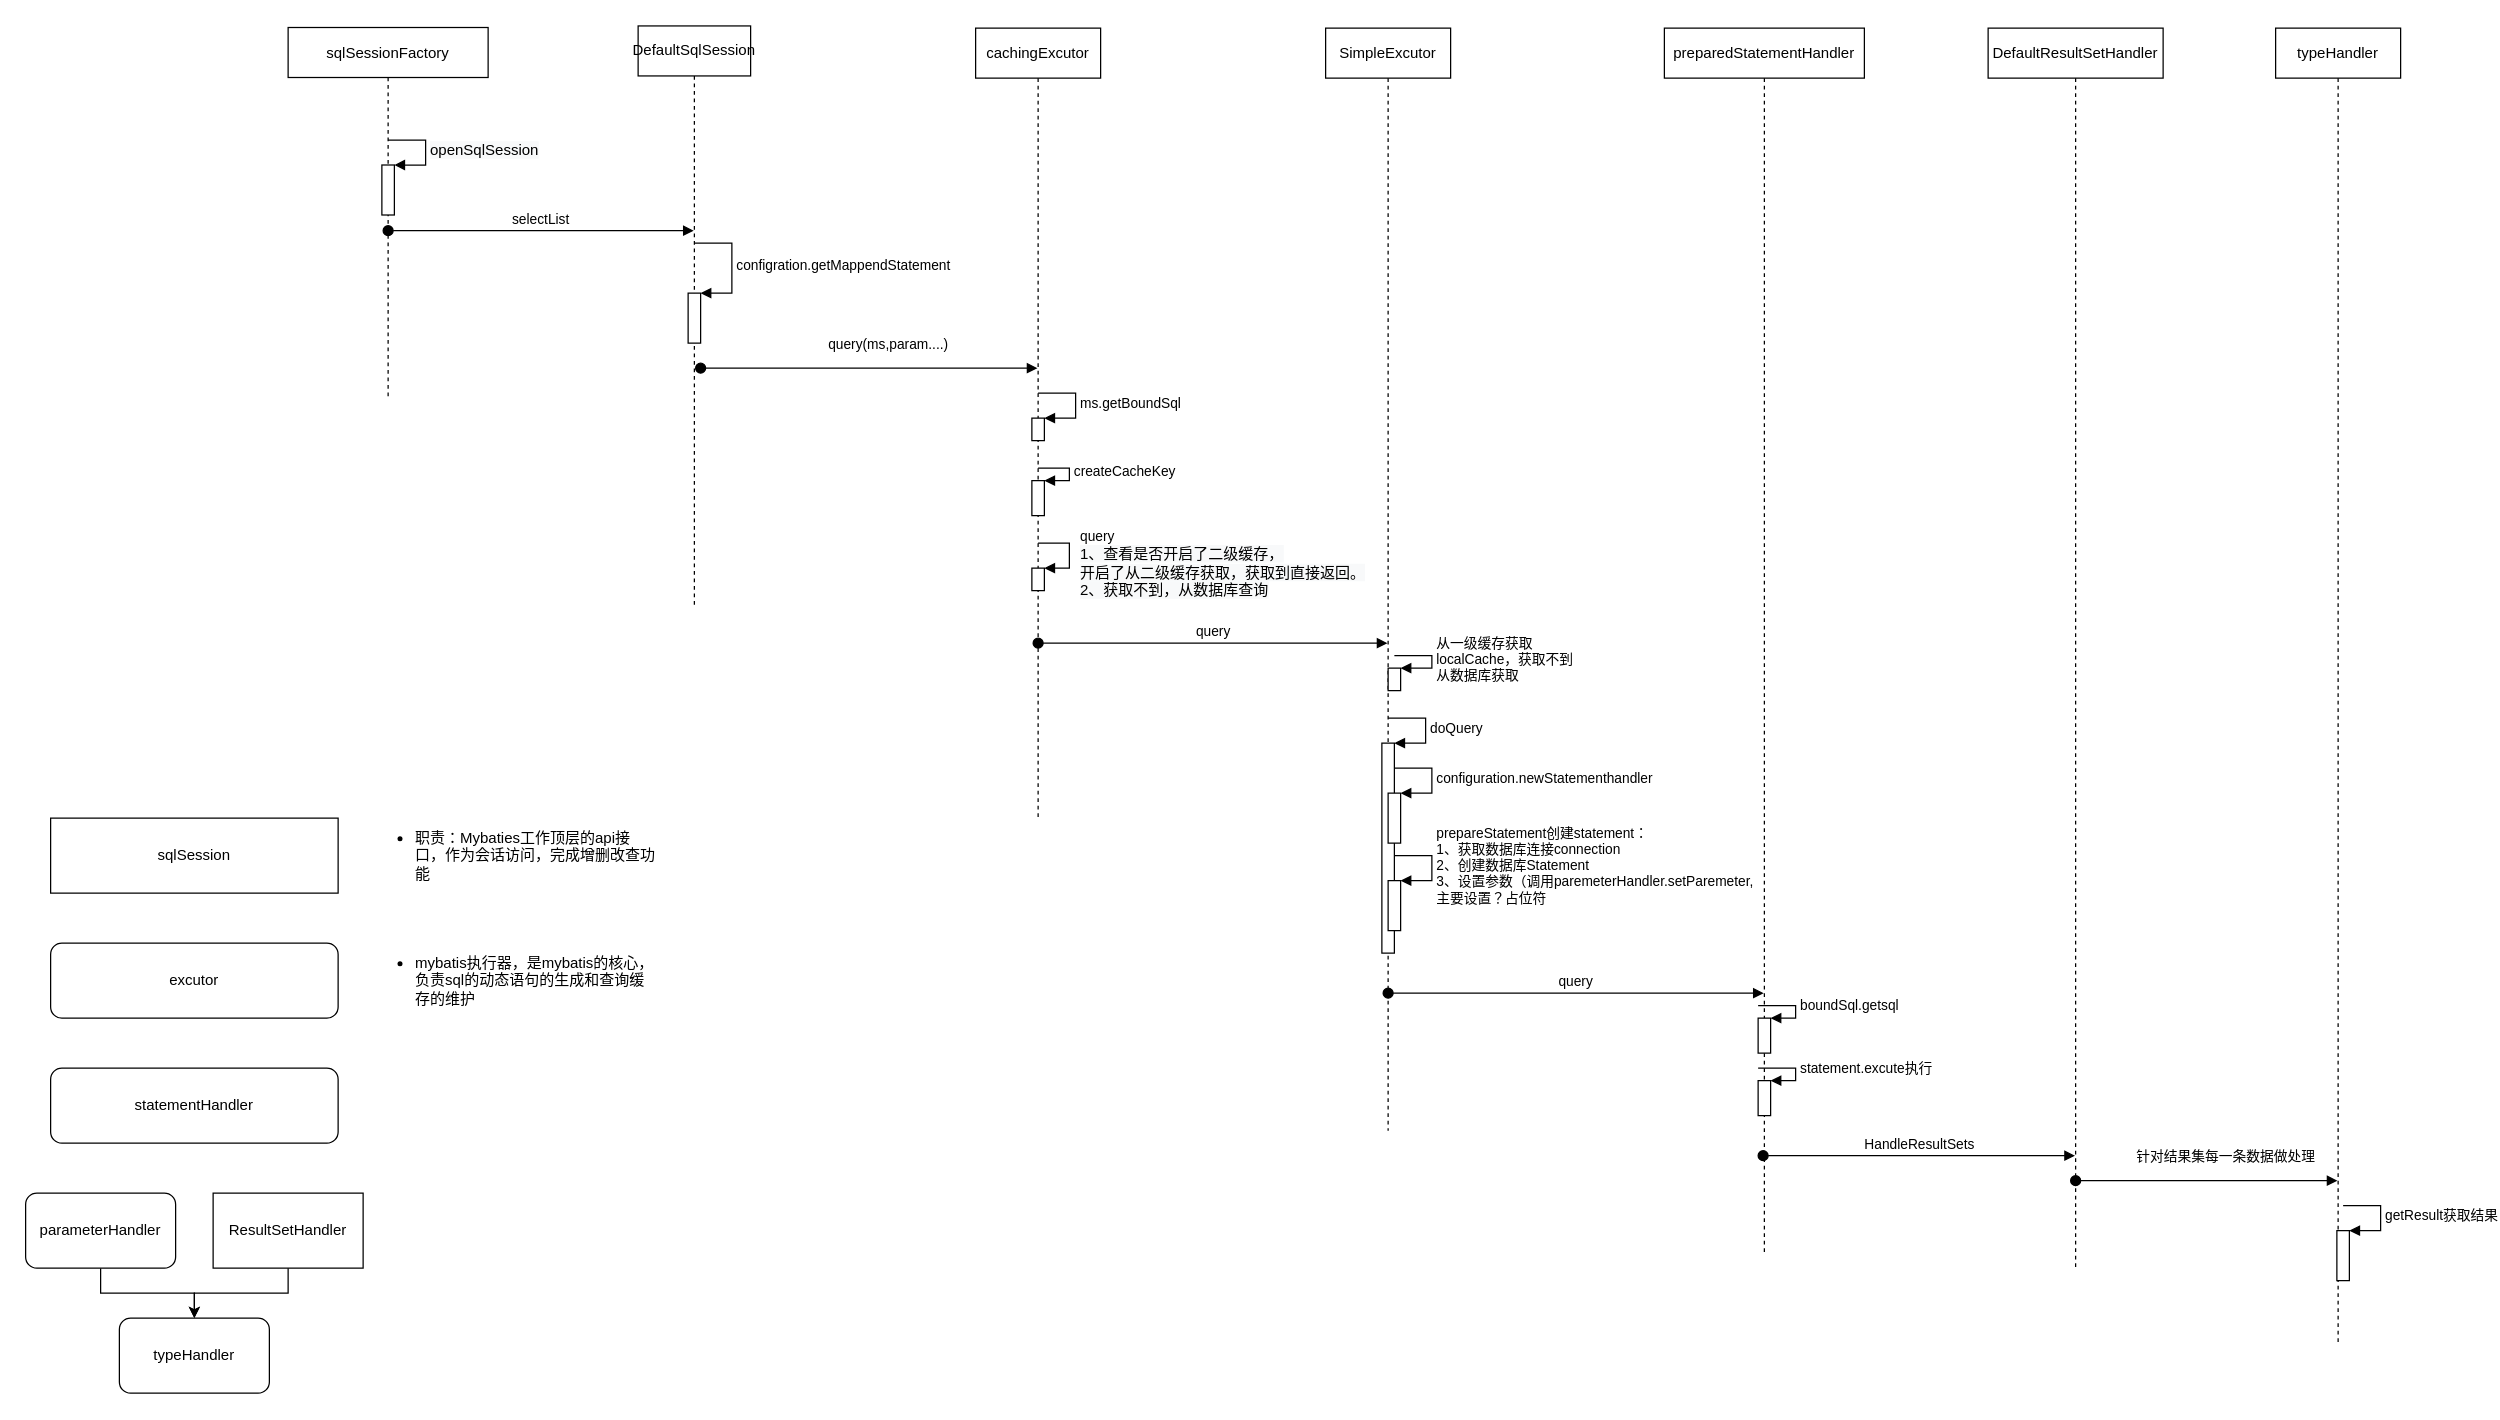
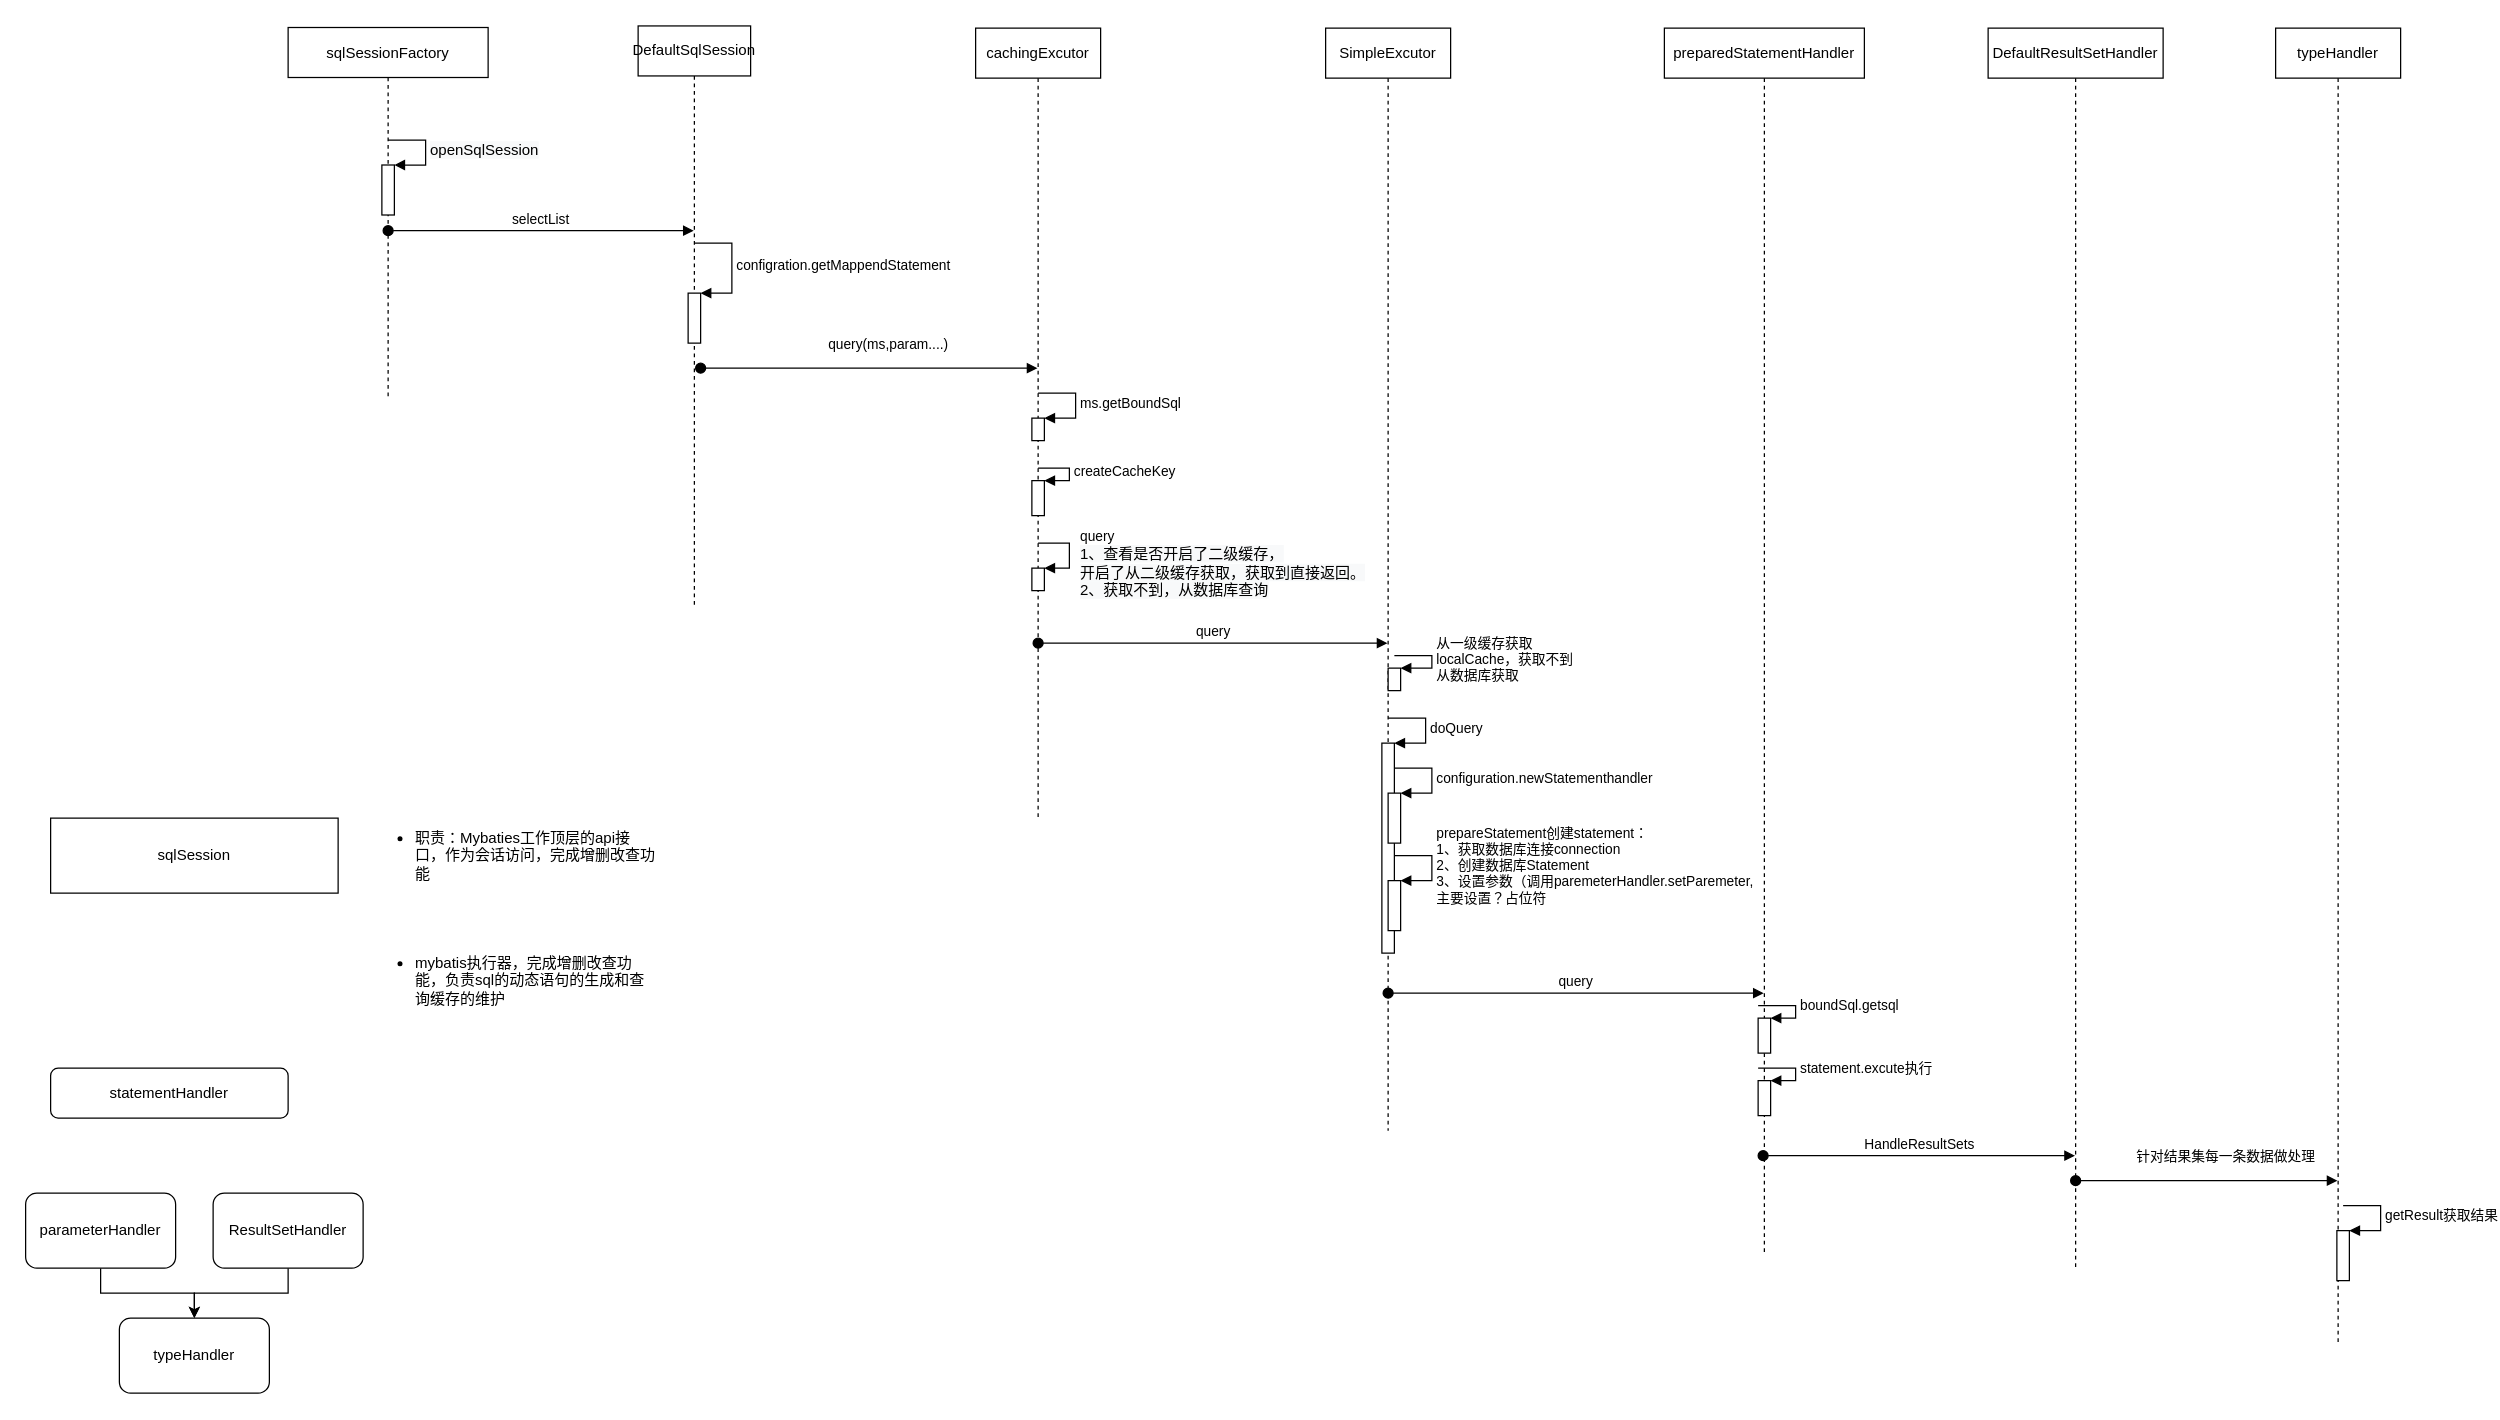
(194, 981) -> none
(512, 981) -> (512, 981)
(194, 1106) -> (169, 1093)
(288, 1231) -> (288, 1231)
